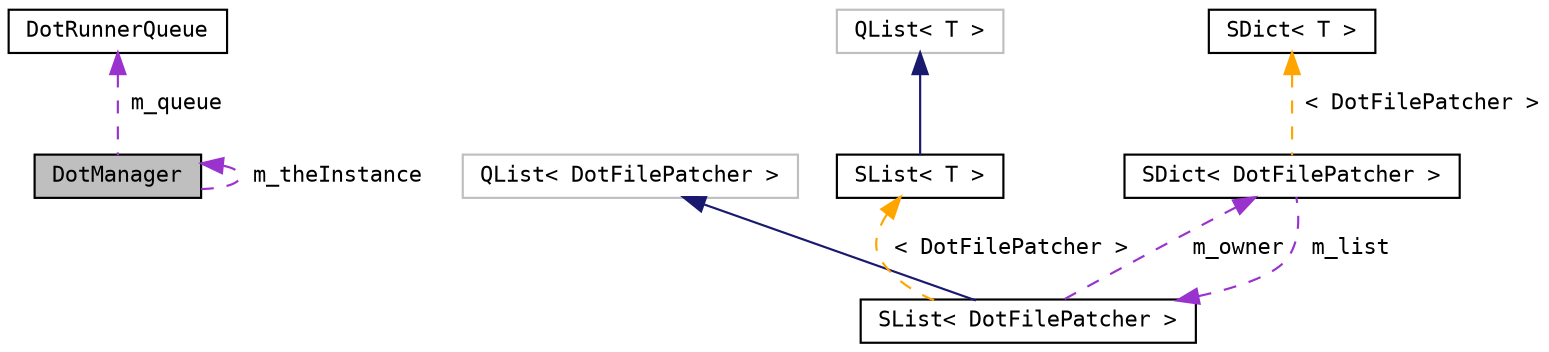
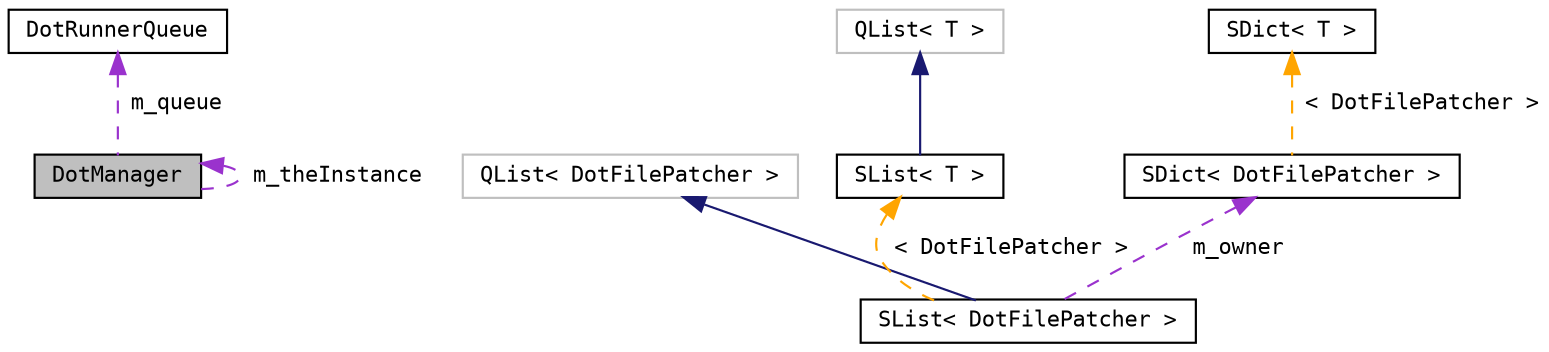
(1274, 270) -> none
